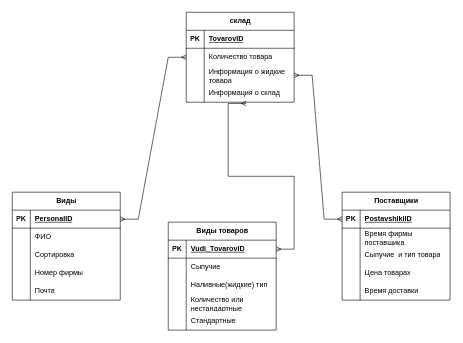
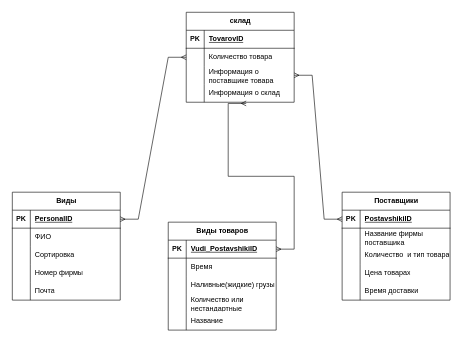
(252, 75) -> (252, 75)
(408, 237) -> (408, 237)
(218, 249) -> (225, 249)
(405, 255) -> (408, 255)
(205, 267) -> (201, 267)
(230, 285) -> (234, 285)
(213, 321) -> (207, 321)
